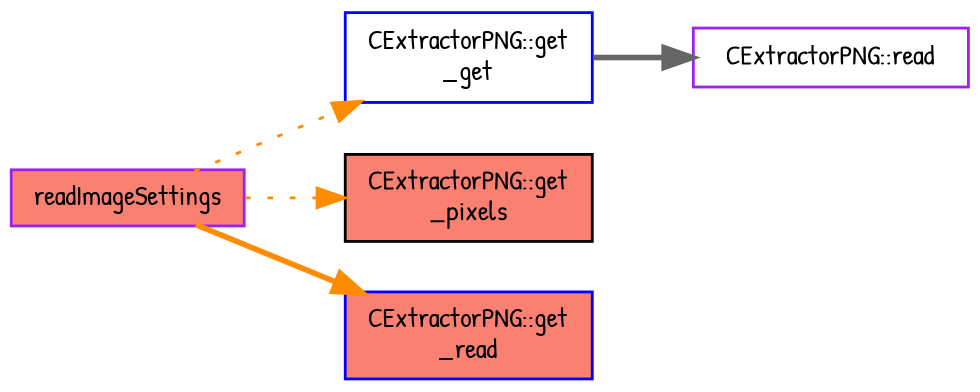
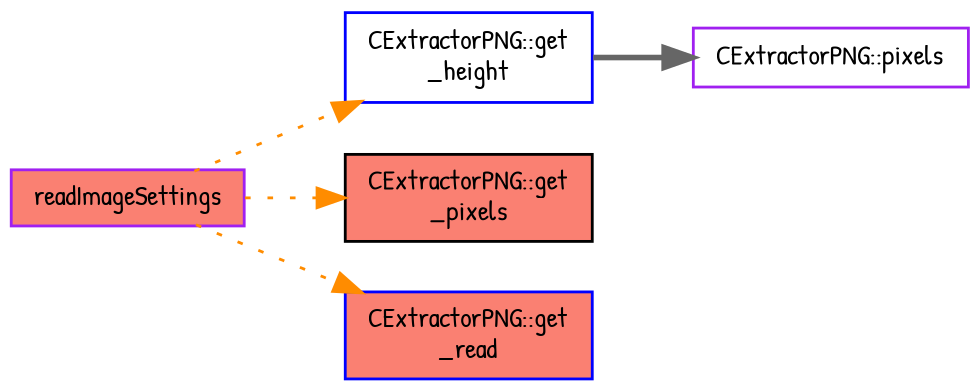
(469, 58) -> (469, 58)
(831, 58) -> (831, 58)
(266, 253) -> (266, 253)
